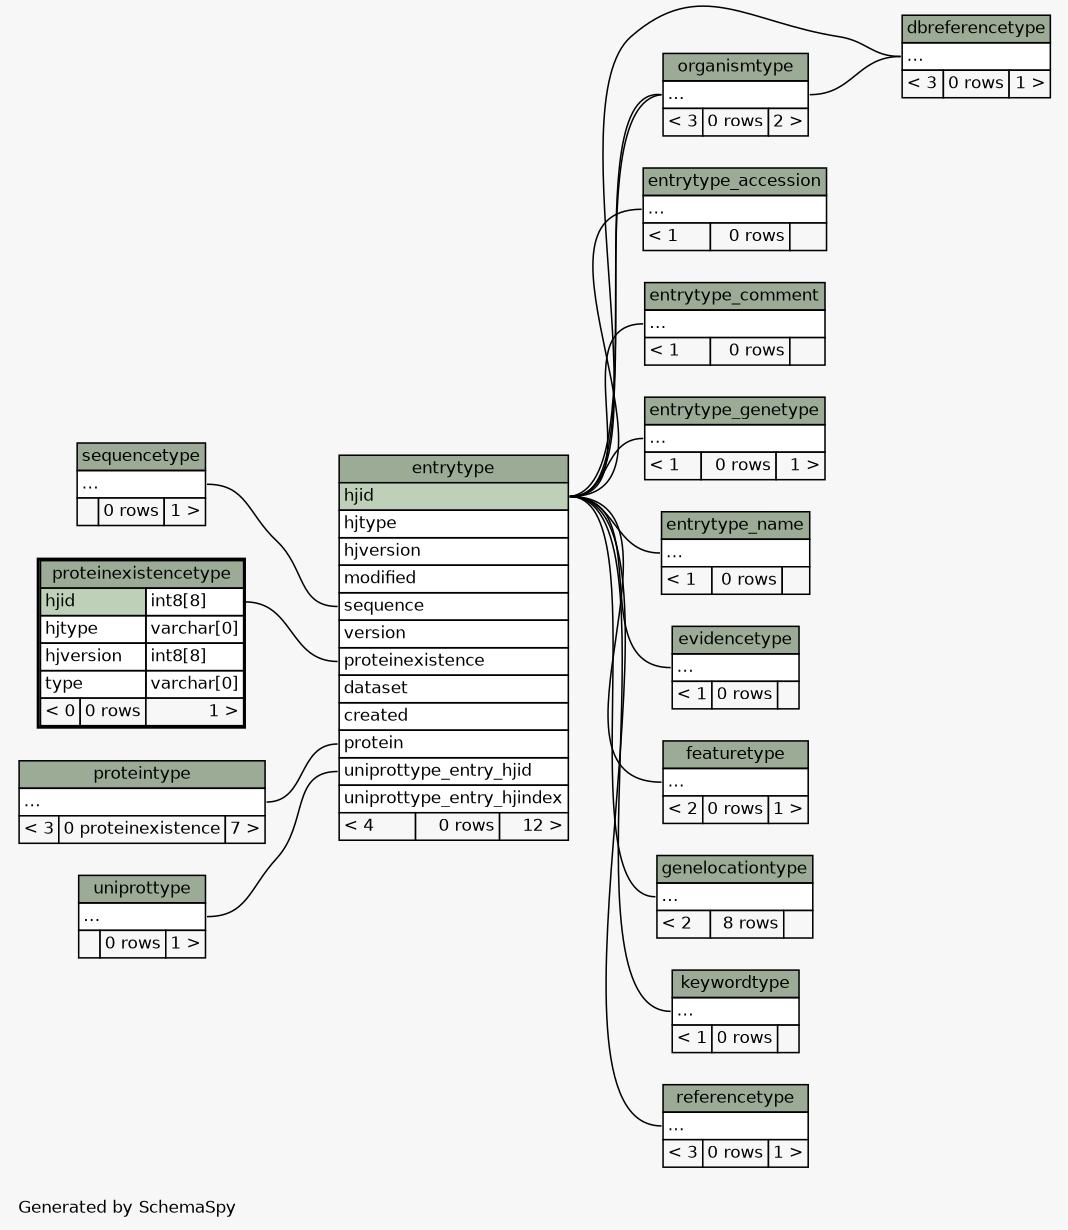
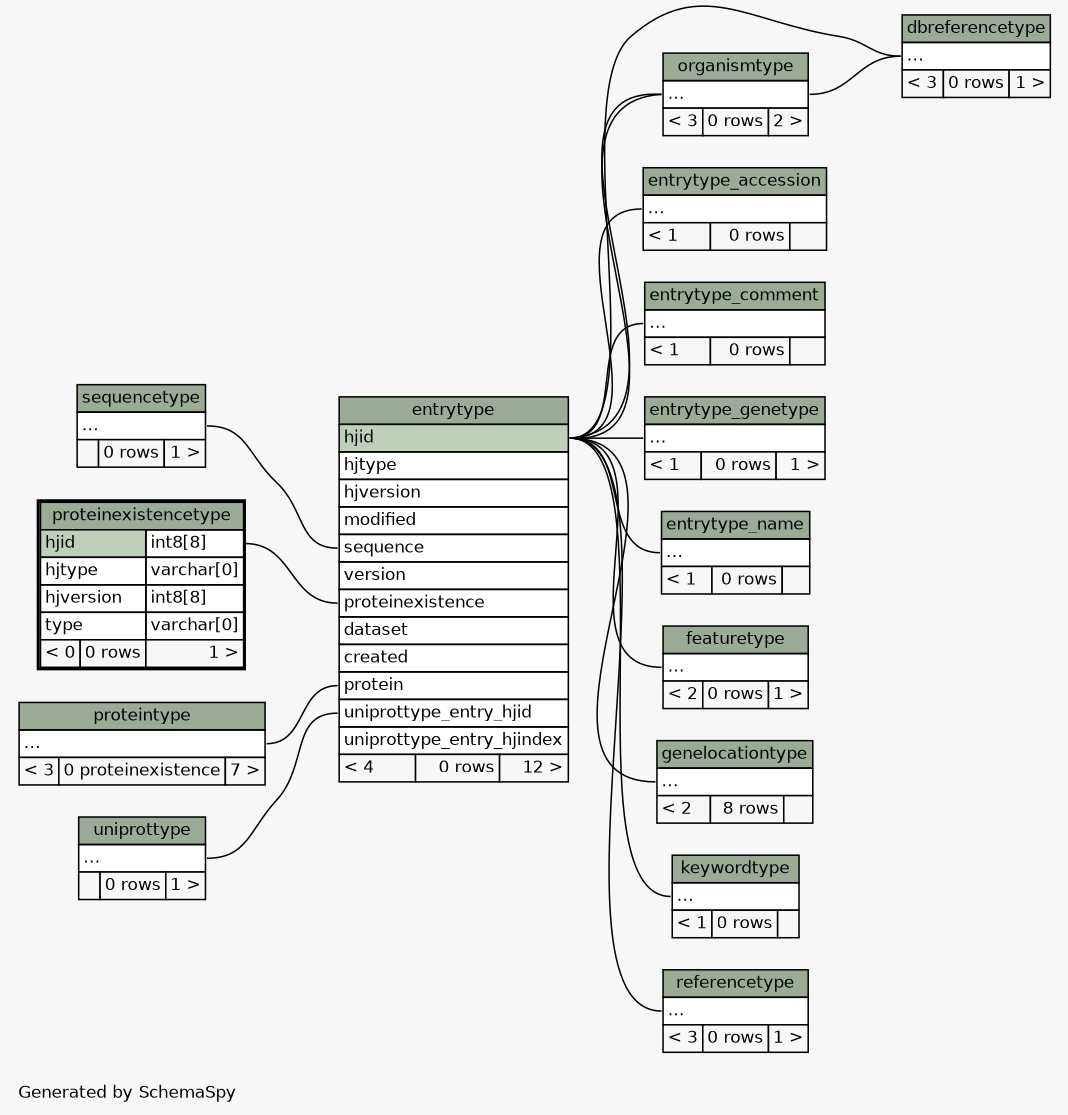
(735, 668) -> none
